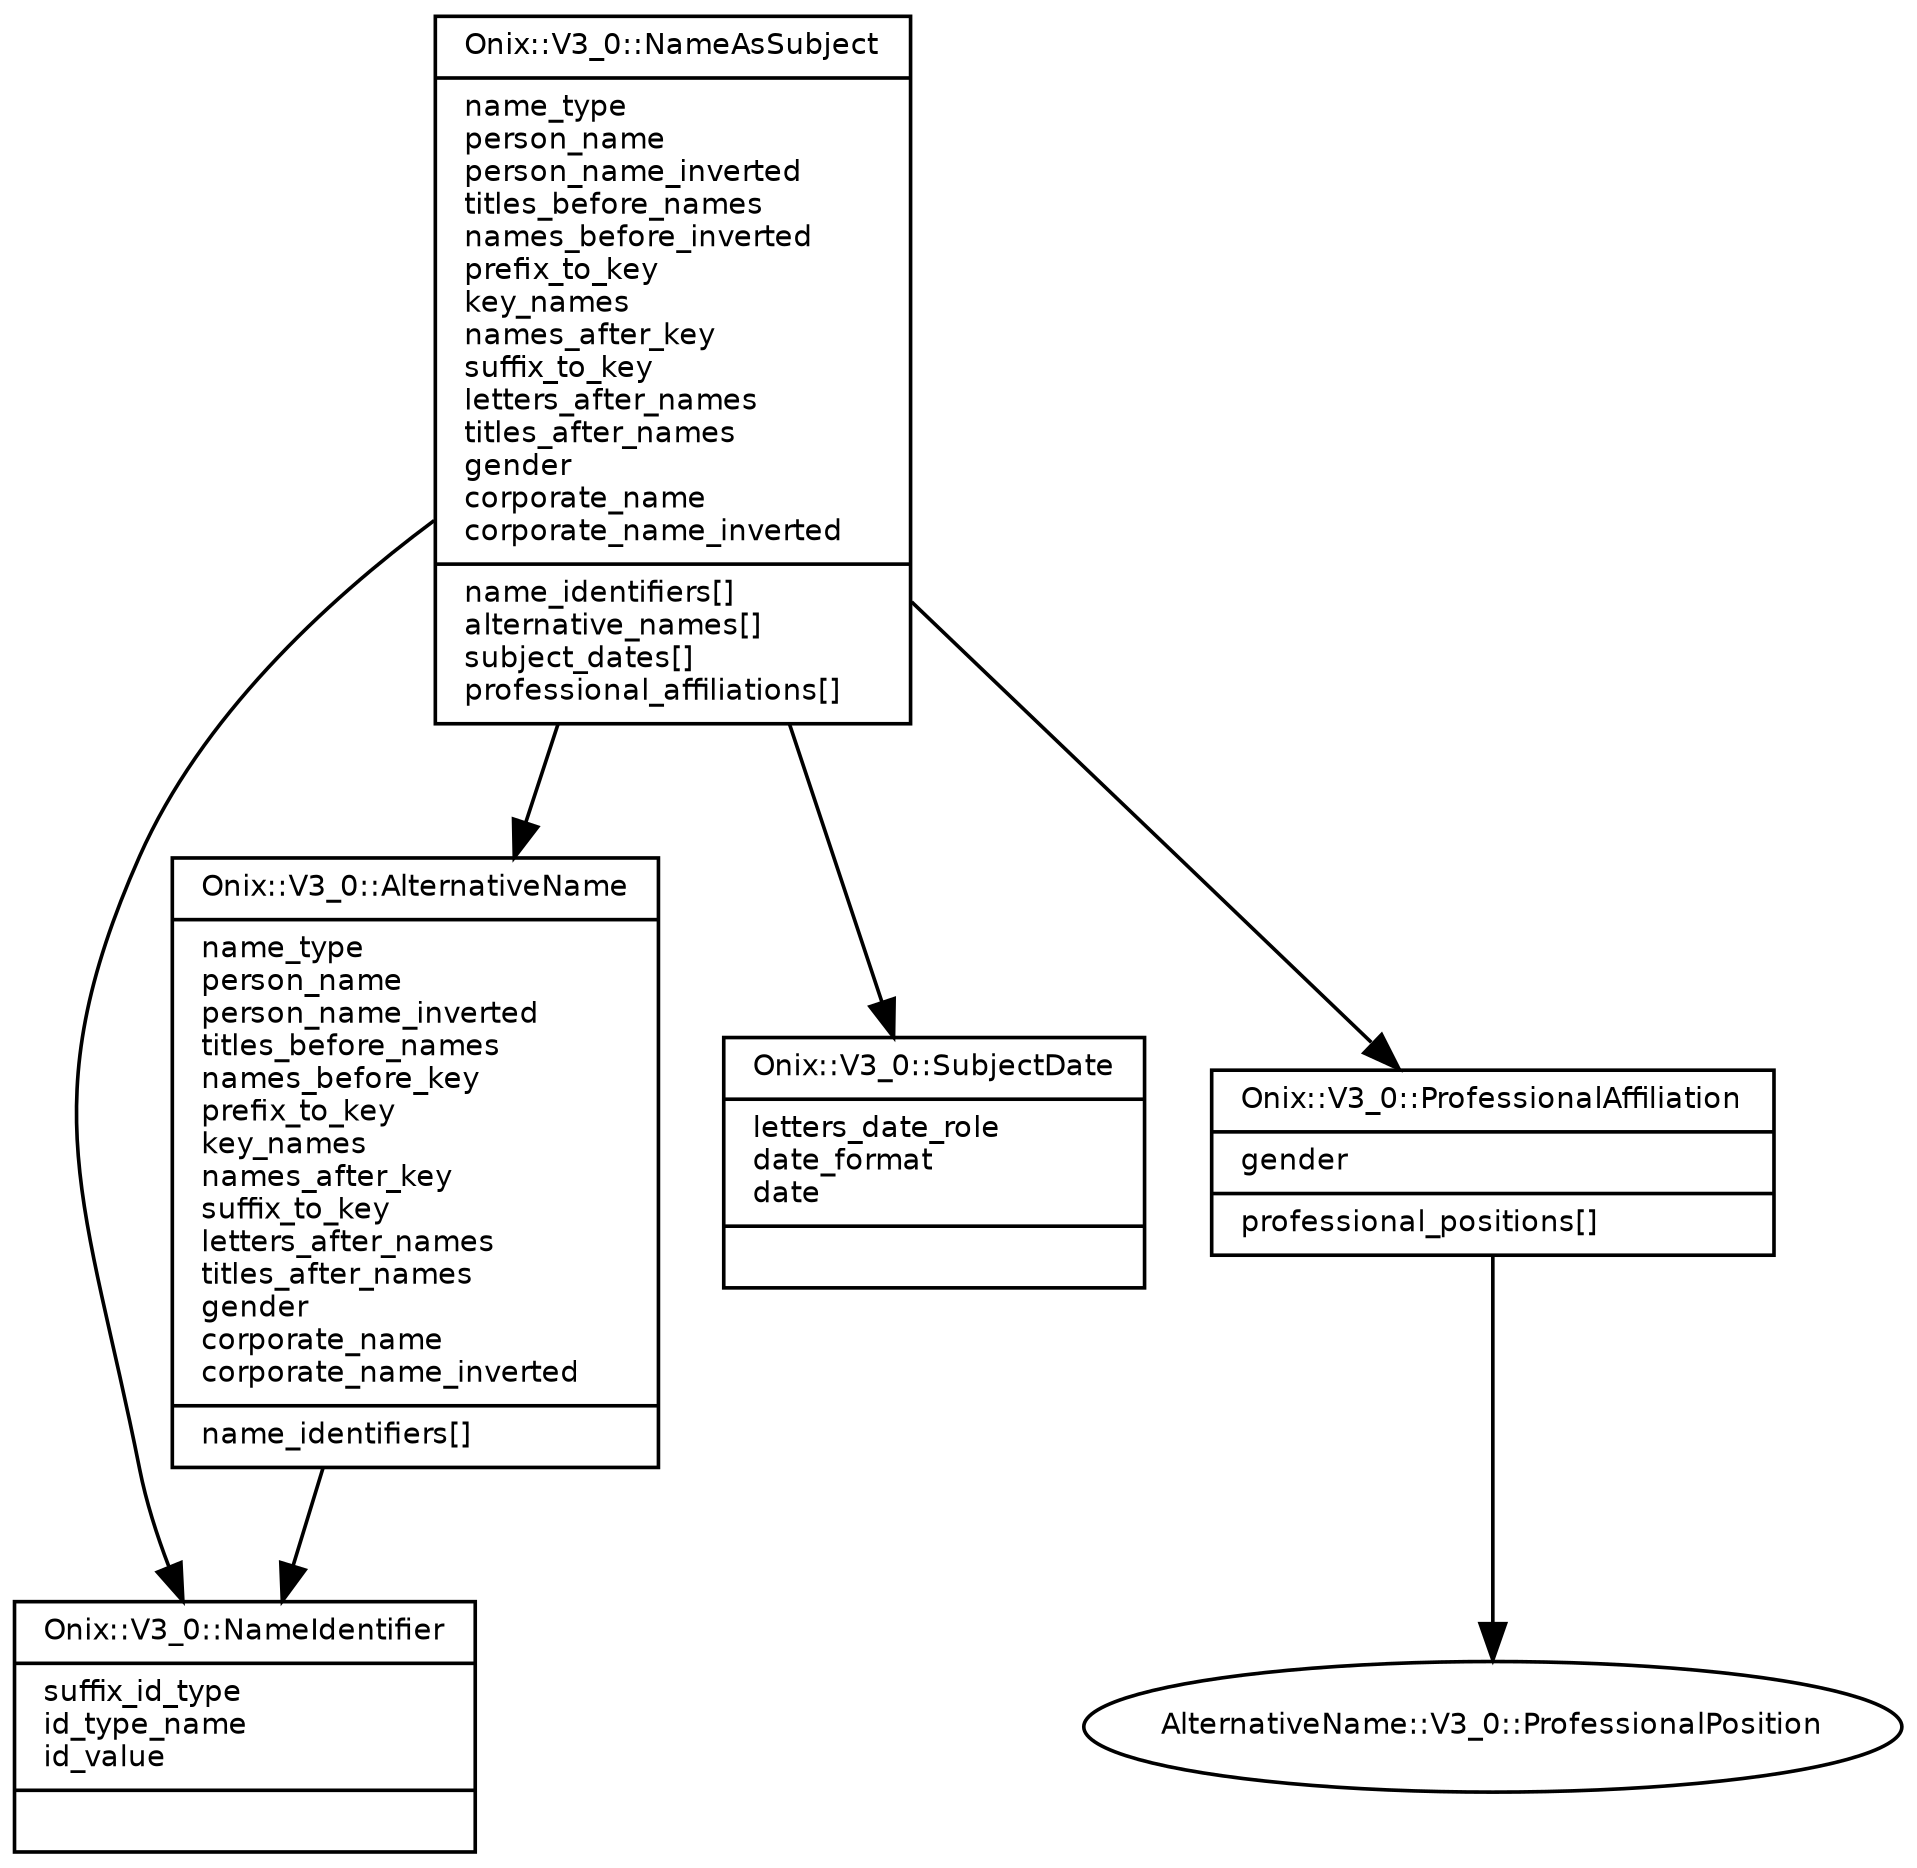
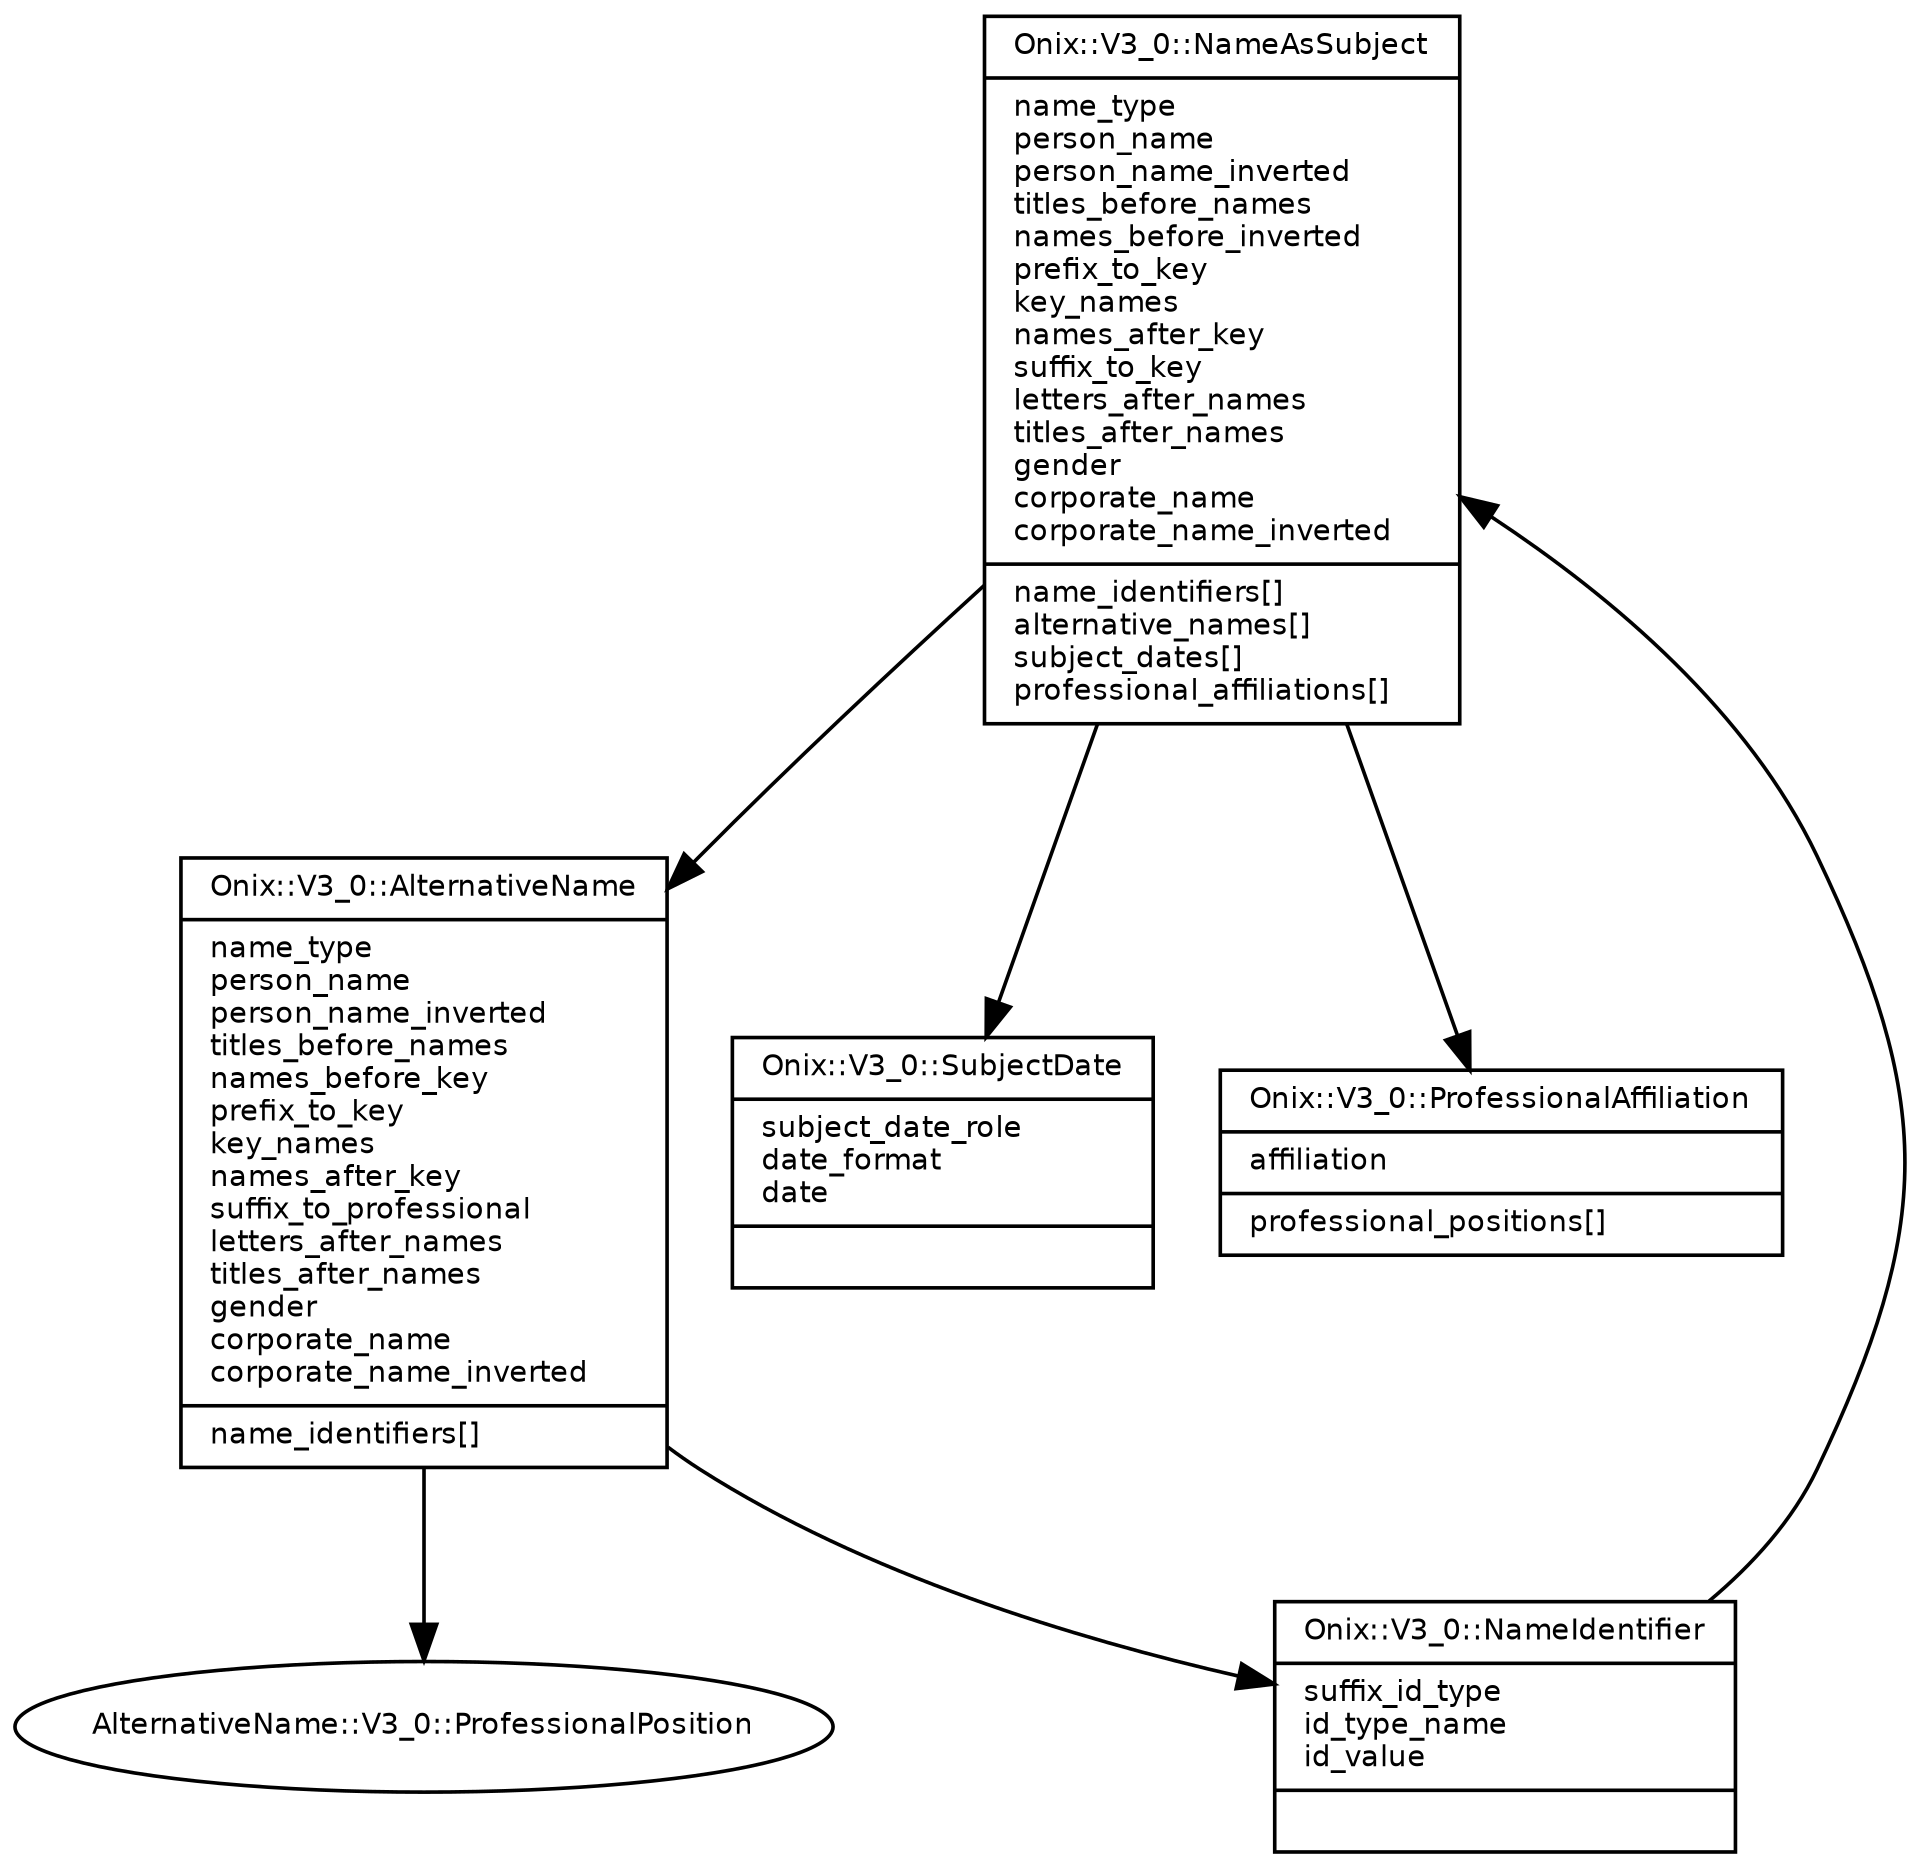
(94, 988) -> (1880, 1013)
(878, 1128) -> (894, 1128)
(1295, 1161) -> (1320, 1161)
(296, 1210) -> (371, 1210)
(1493, 1439) -> (424, 1545)
